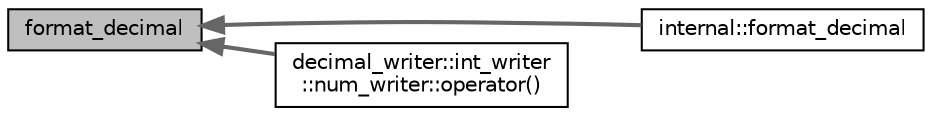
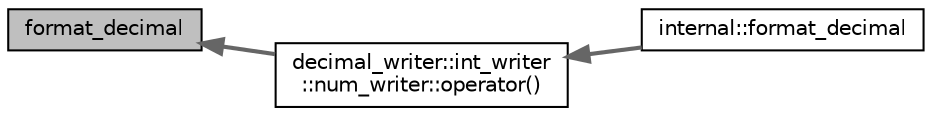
(432, 22) -> (615, 51)
